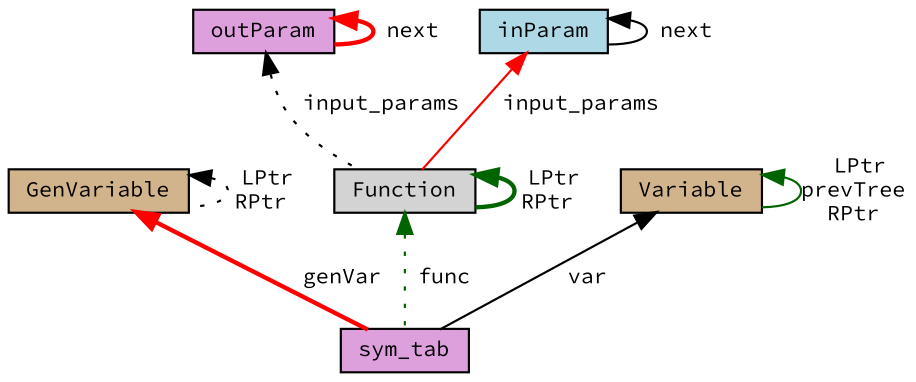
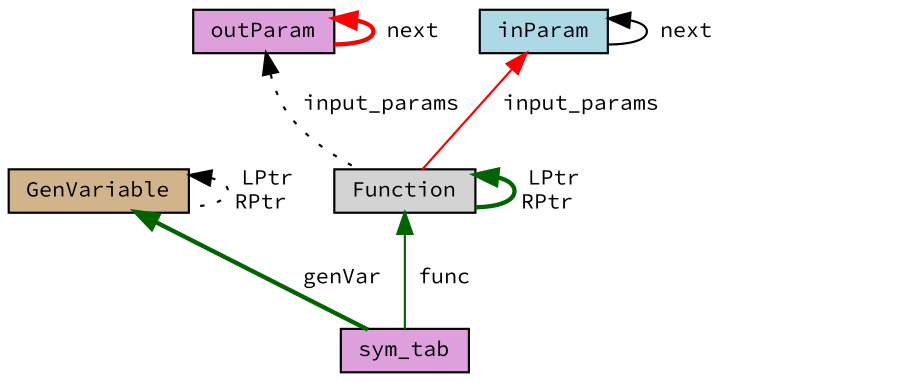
(691, 191) -> none
(262, 276) -> (262, 276)
(405, 282) -> (405, 282)
